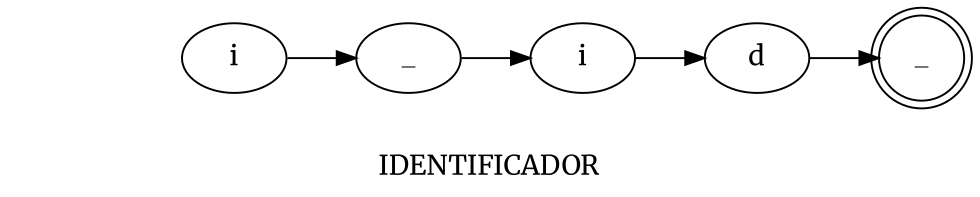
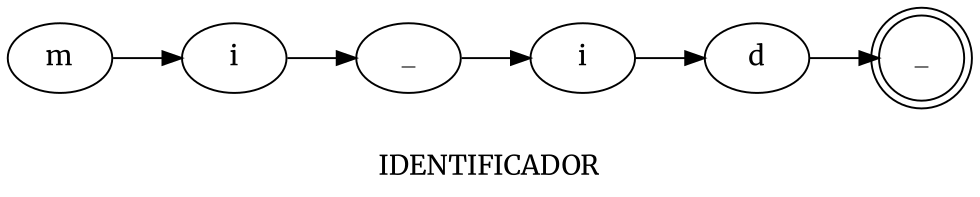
none -> (60, 58)
